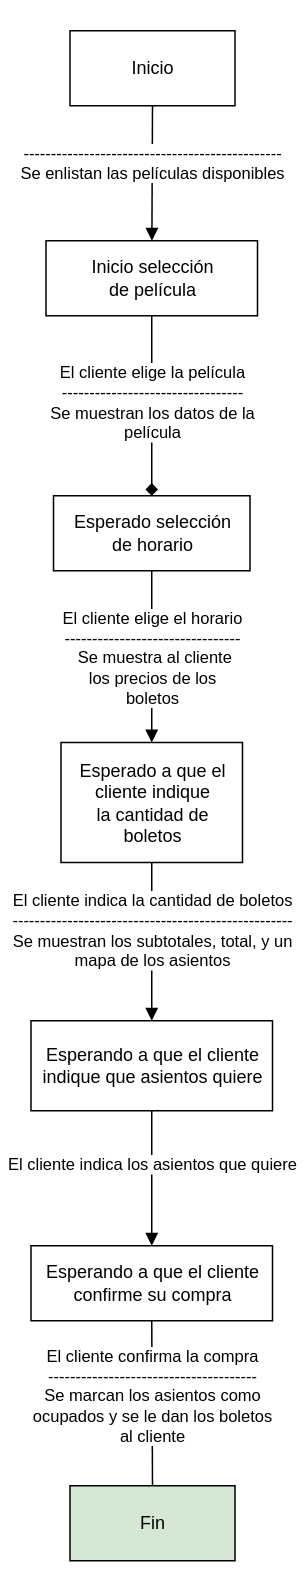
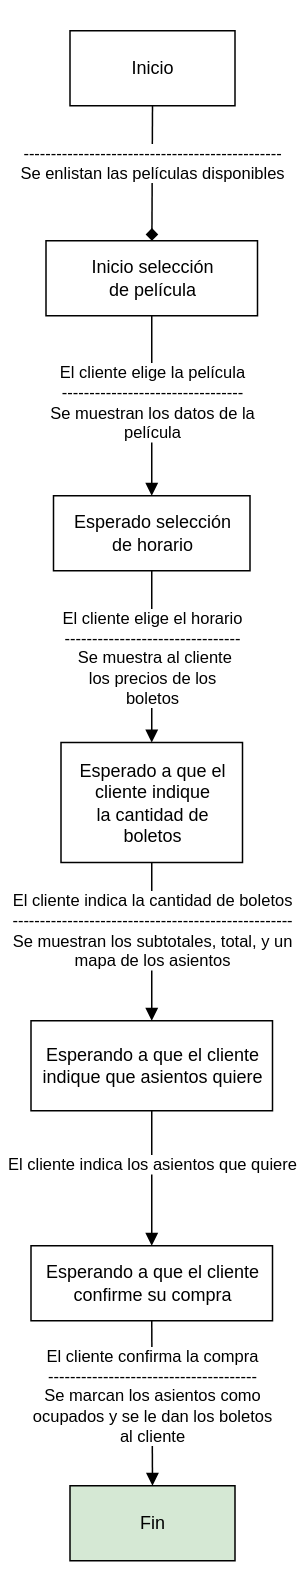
(152, 227) -> (152, 227)
(152, 482) -> (152, 482)
(152, 1477) -> (152, 1472)
